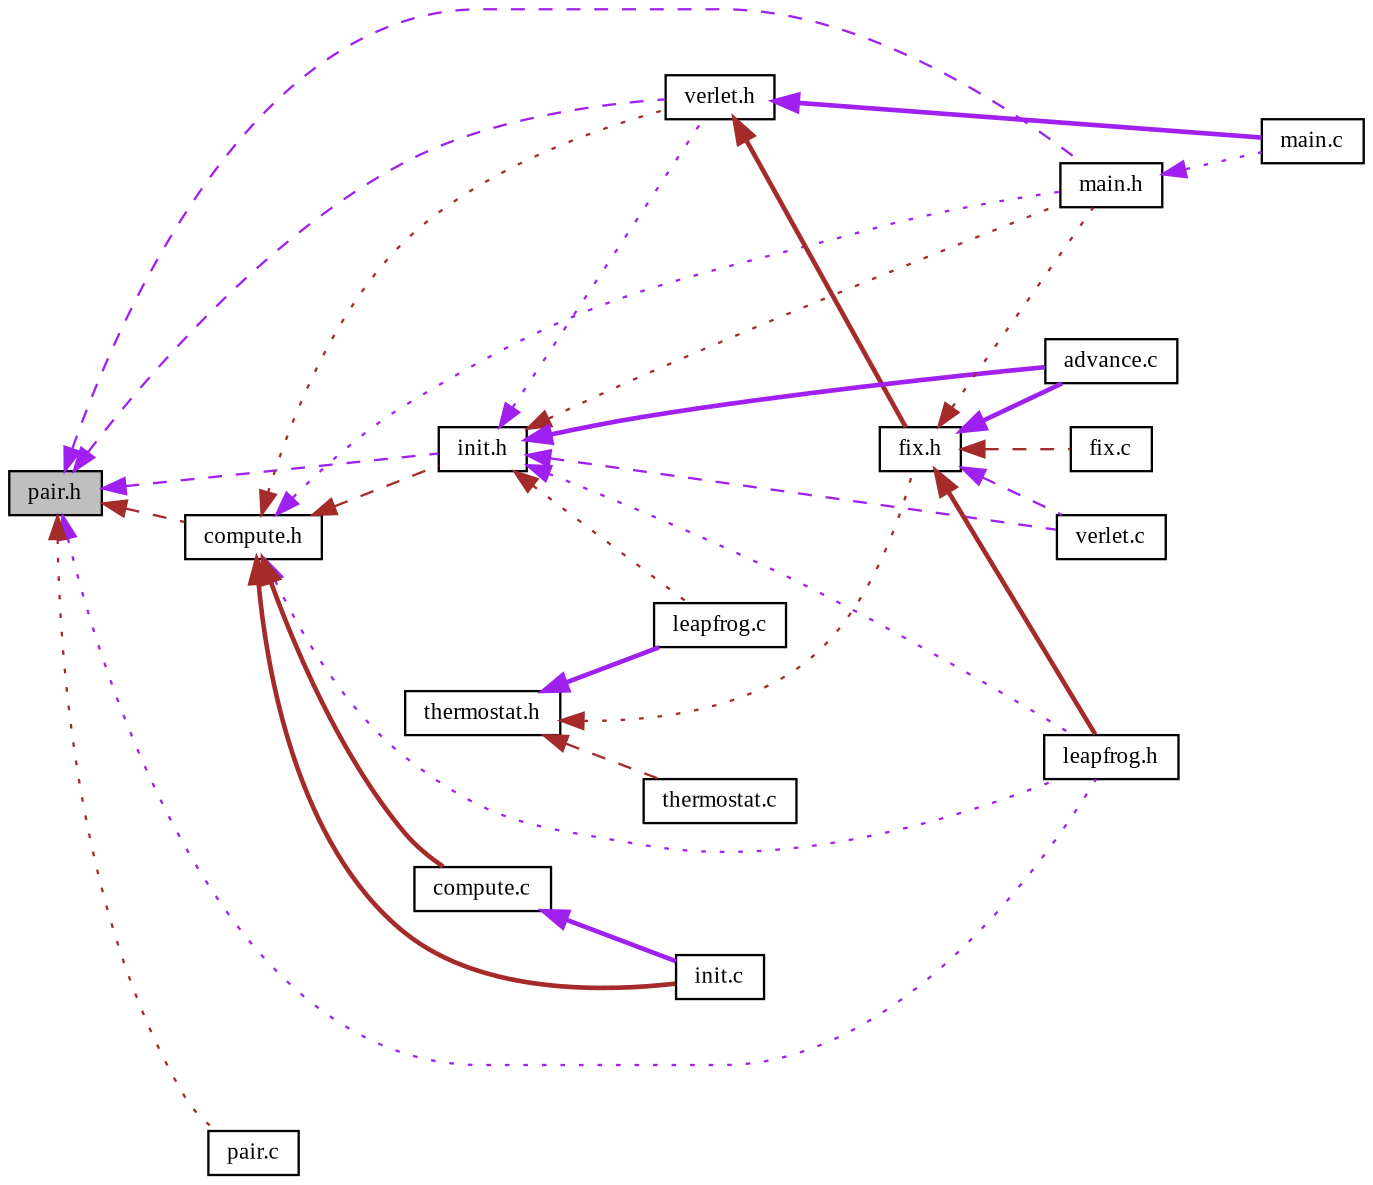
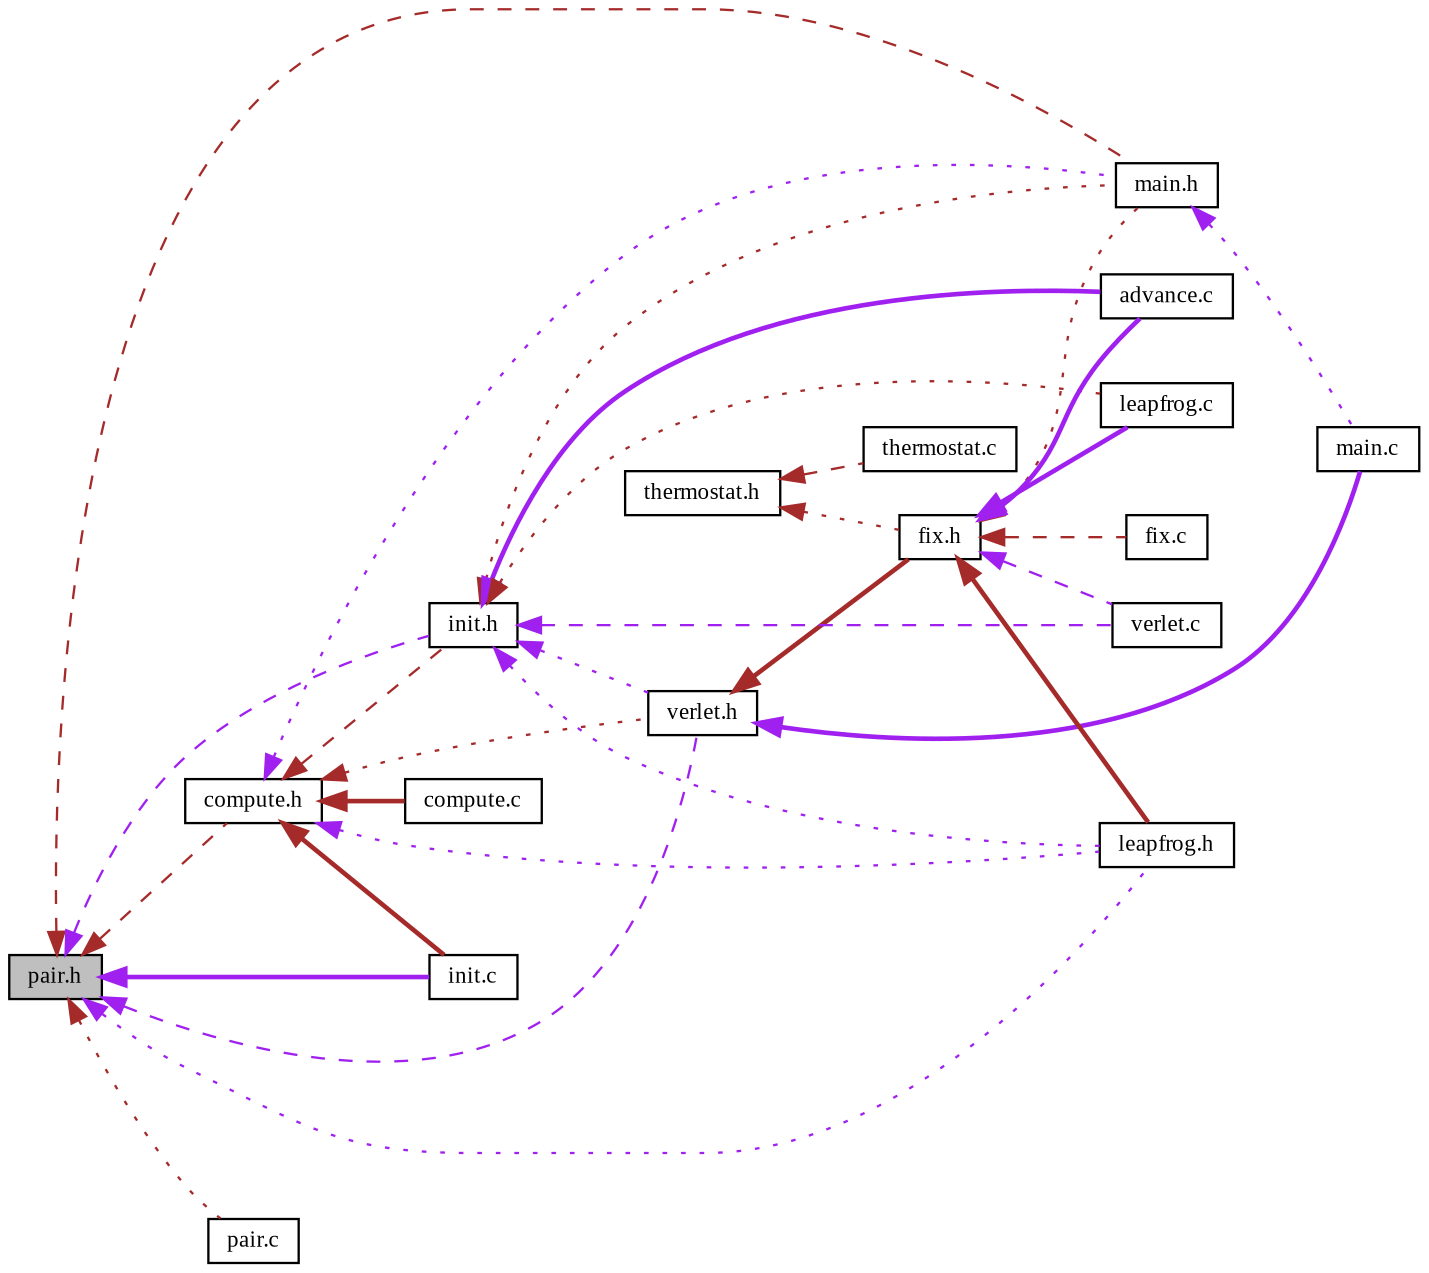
(482, 9) -> (283, 86)
(613, 665) -> (1064, 465)
(621, 940) -> (277, 977)
